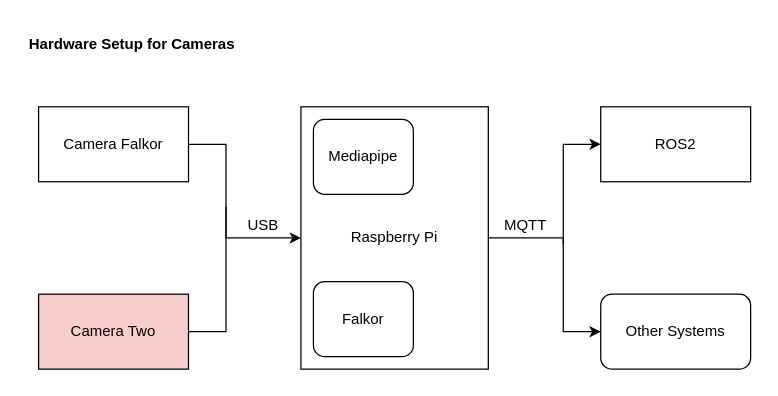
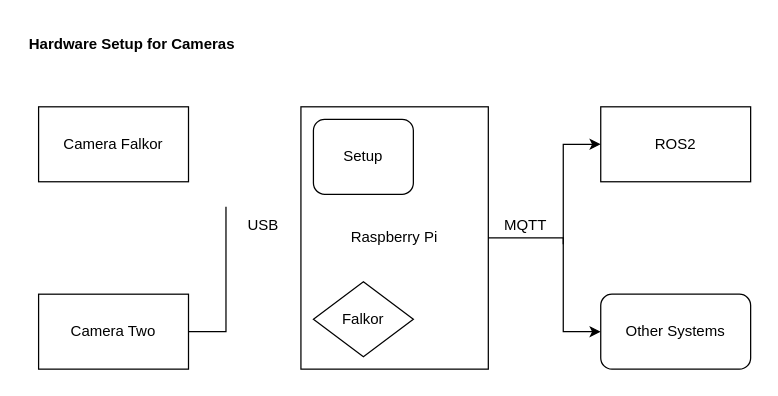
(226, 155) -> none
(363, 157) -> (363, 157)
(363, 319) -> (363, 319)
(113, 332) -> (113, 332)
